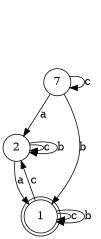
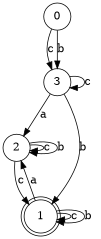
none -> (57, 17)
(57, 82) -> (57, 82)
(21, 181) -> (21, 181)
(34, 181) -> (34, 181)
